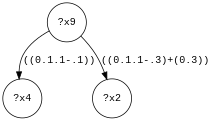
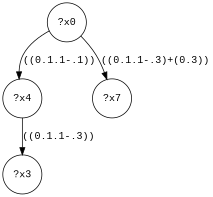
(67, 22) -> (67, 22)
(112, 98) -> (112, 98)
none -> (22, 174)
